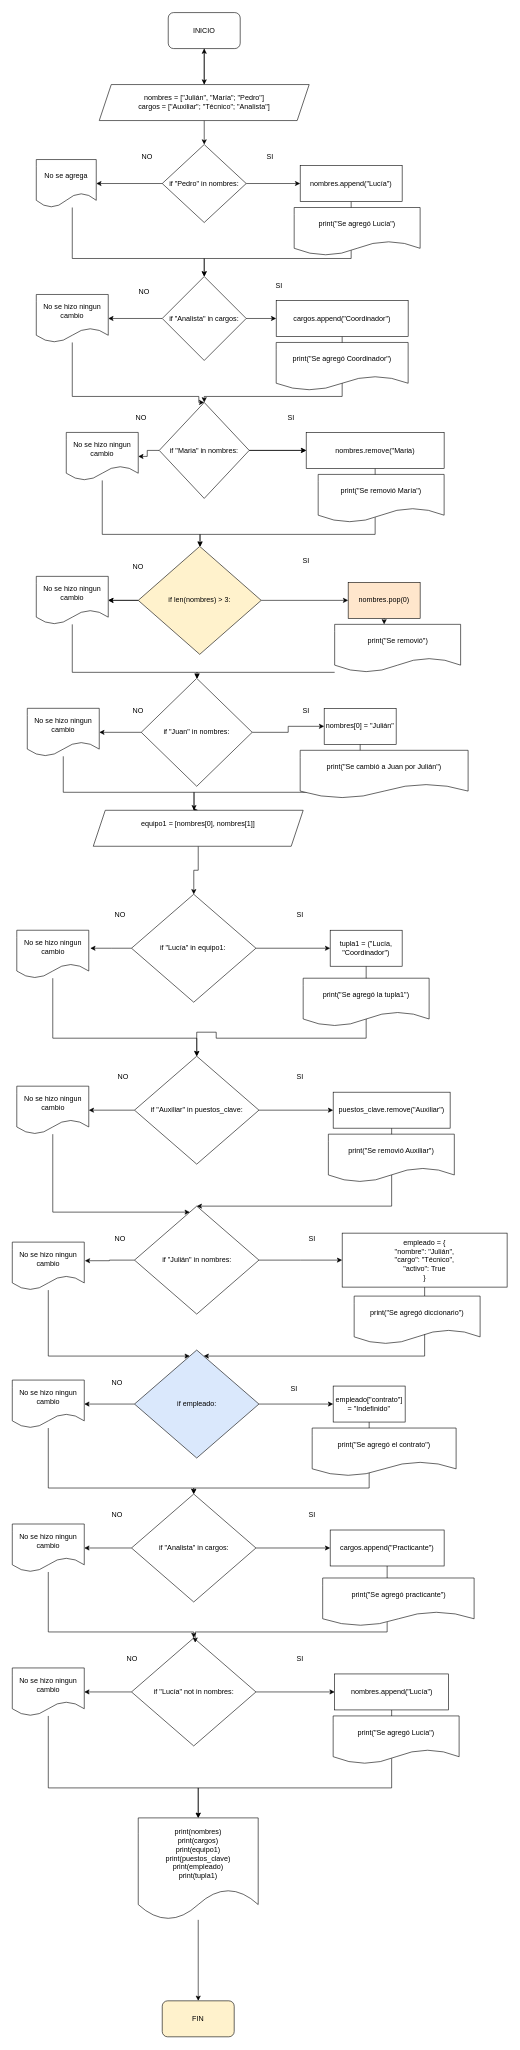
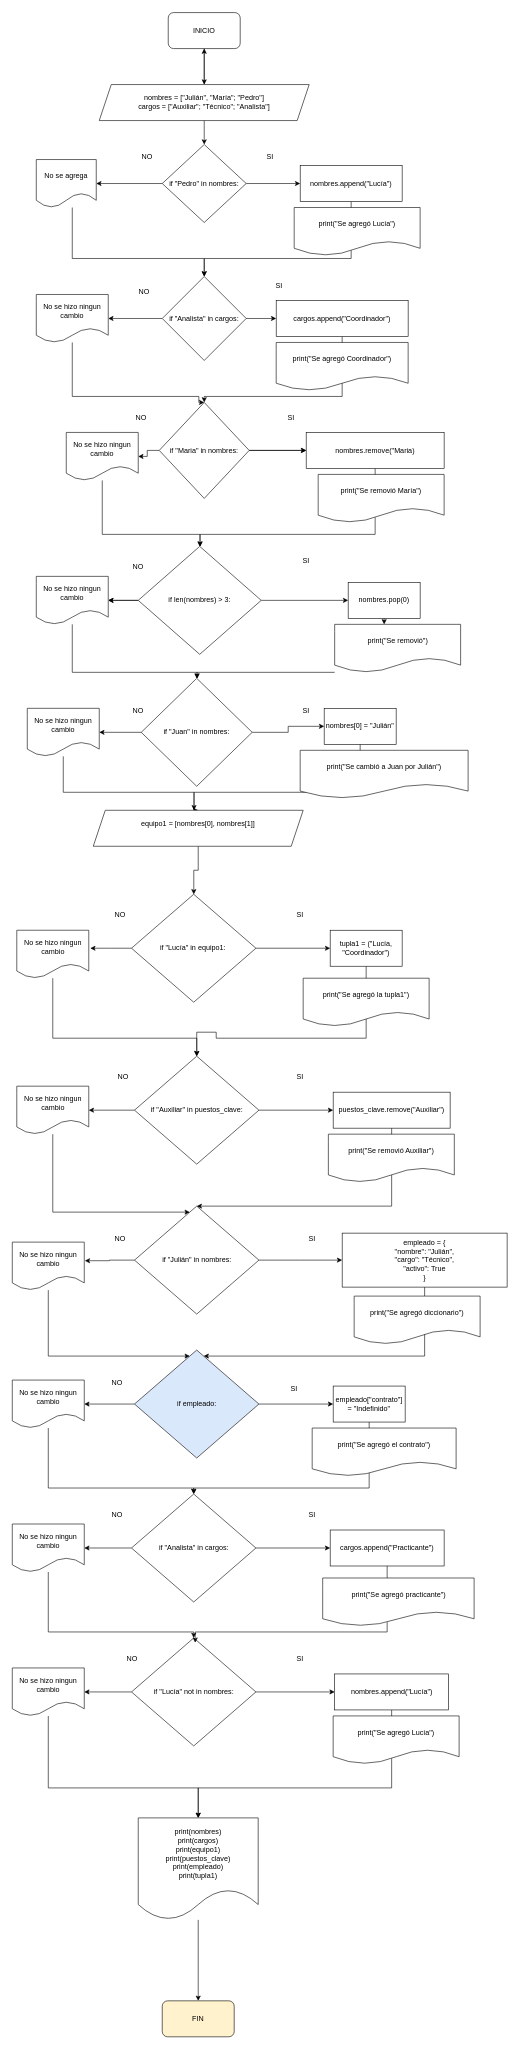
(200, 600) -> (200, 600)
(384, 600) -> (384, 600)
